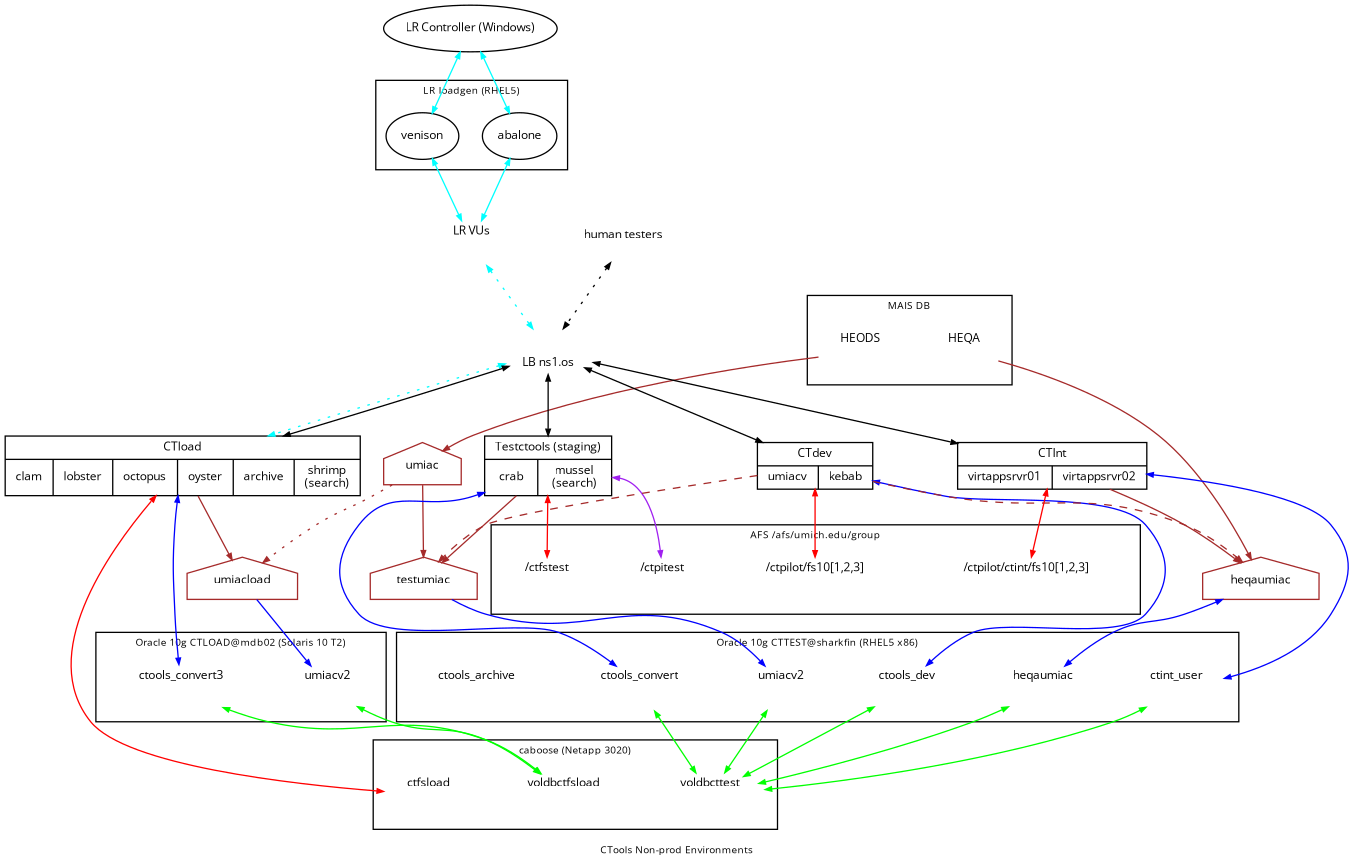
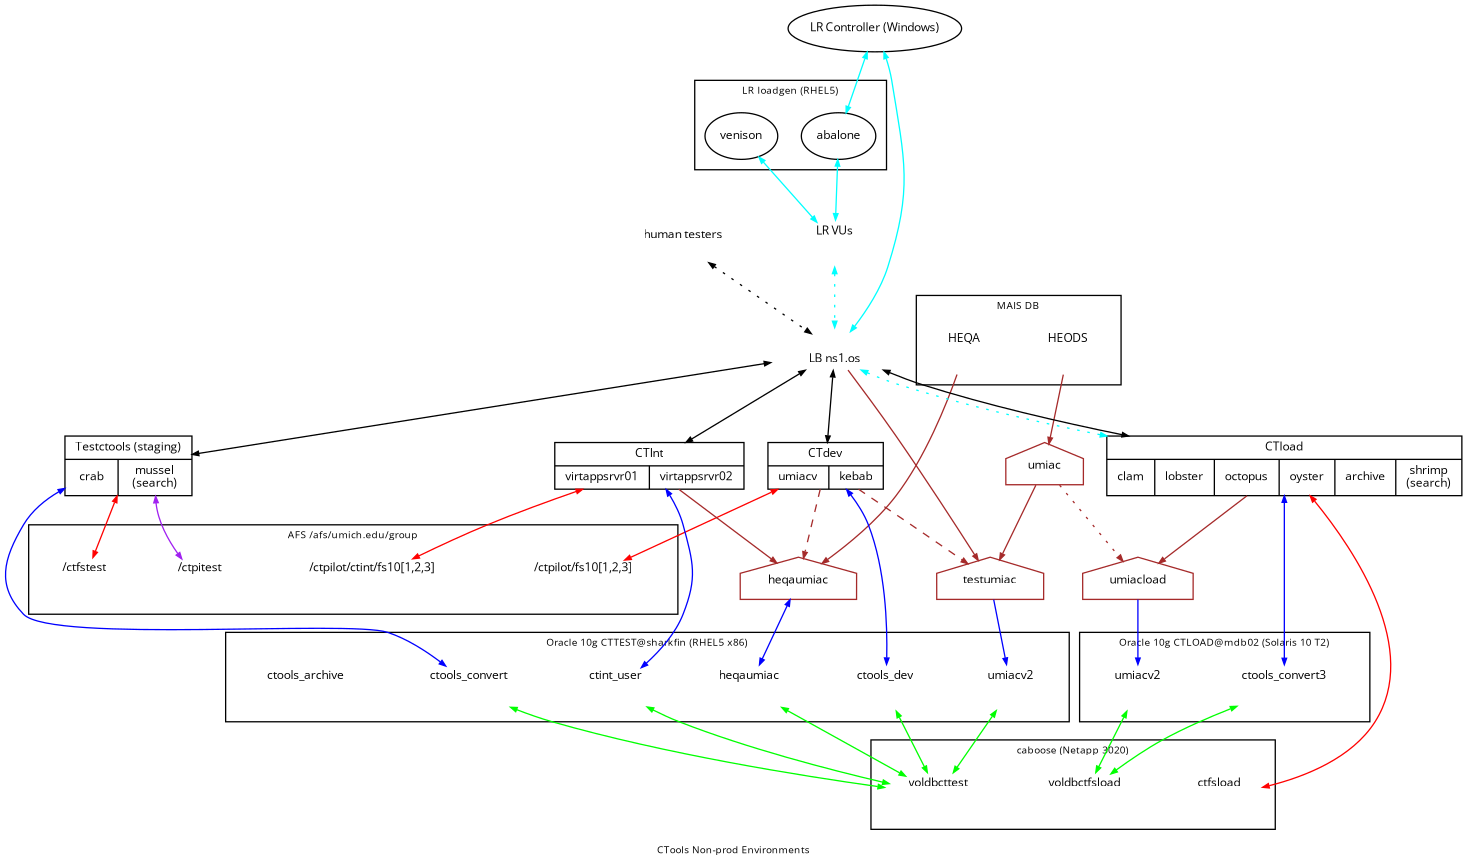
(443, 89) -> (903, 197)
(548, 351) -> (835, 351)
(497, 513) -> (910, 457)
